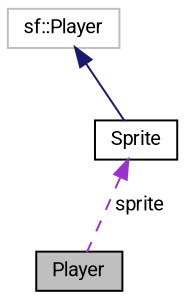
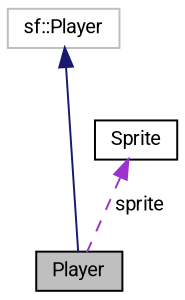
(105, 92) -> (72, 160)
